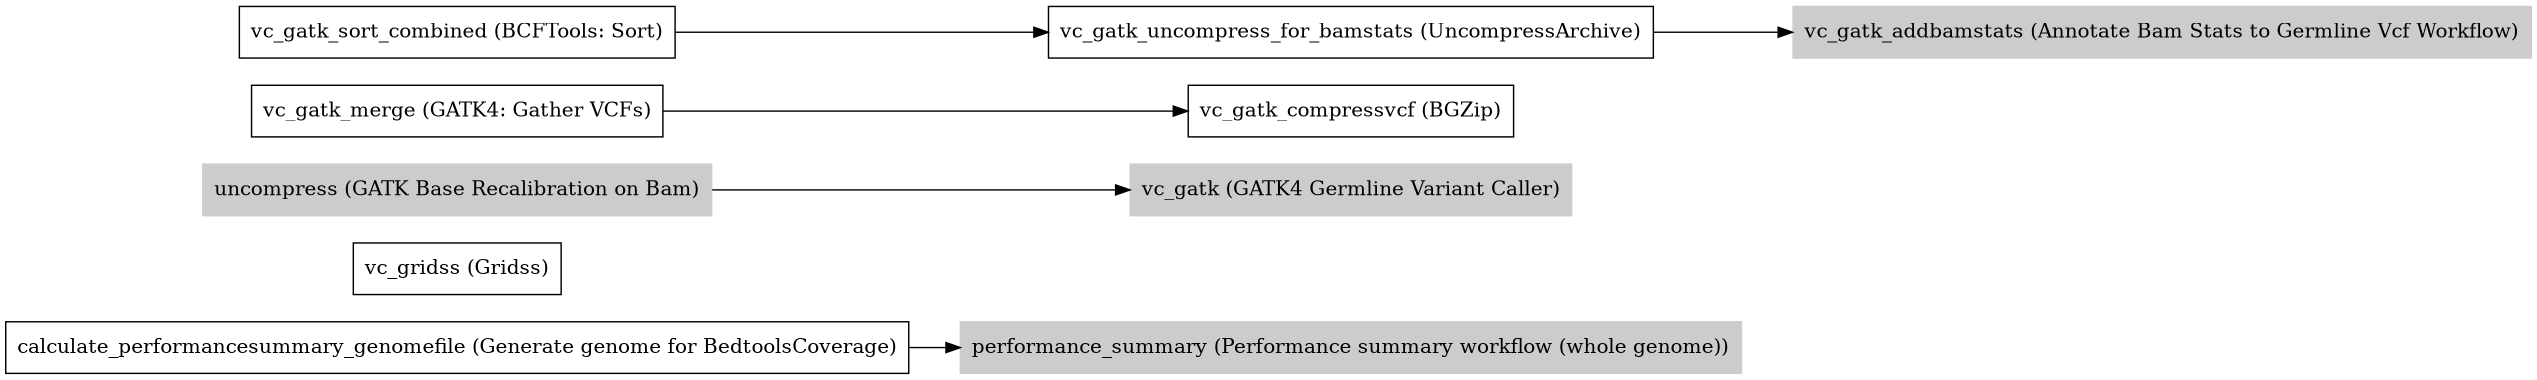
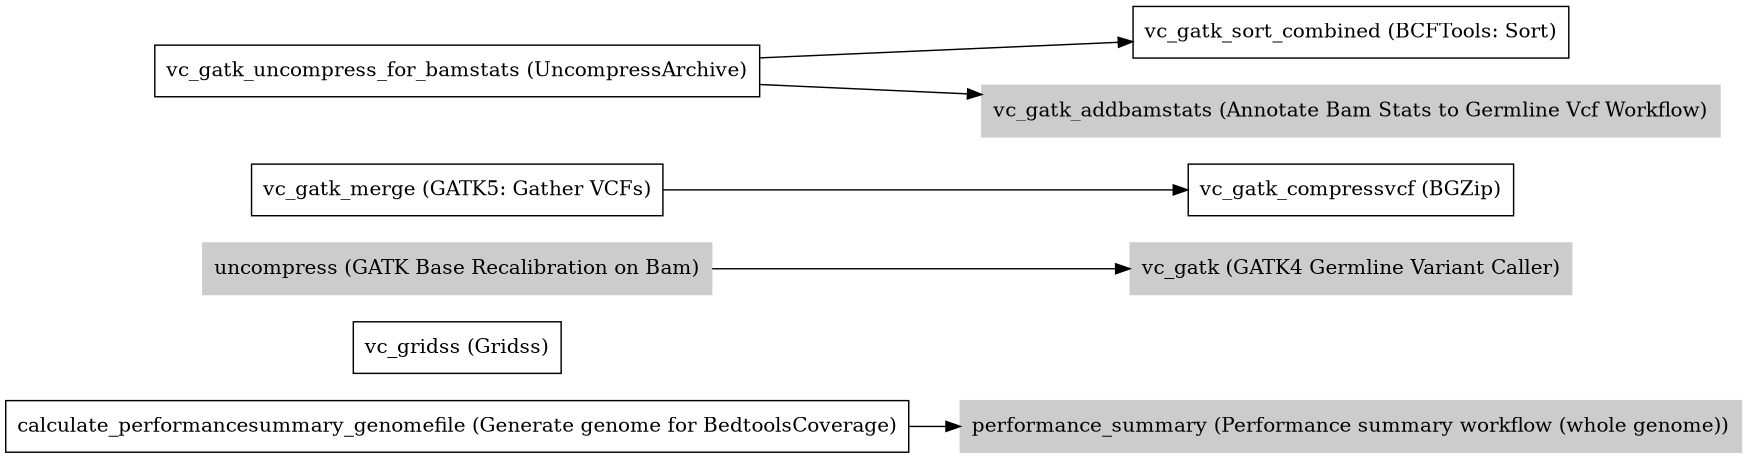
(855, 32) -> (939, 50)
(457, 111) -> (457, 190)
